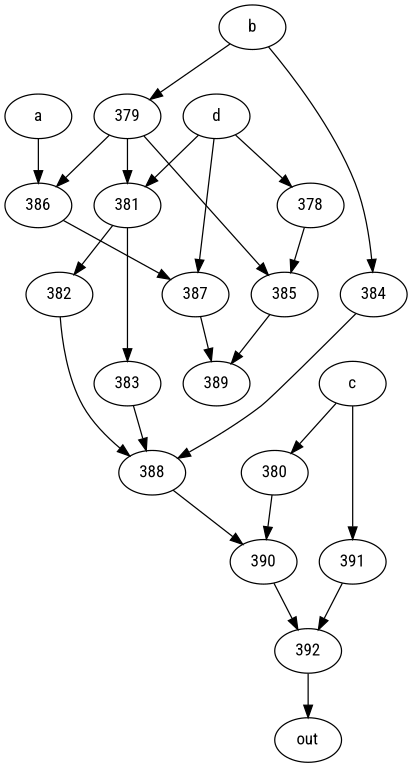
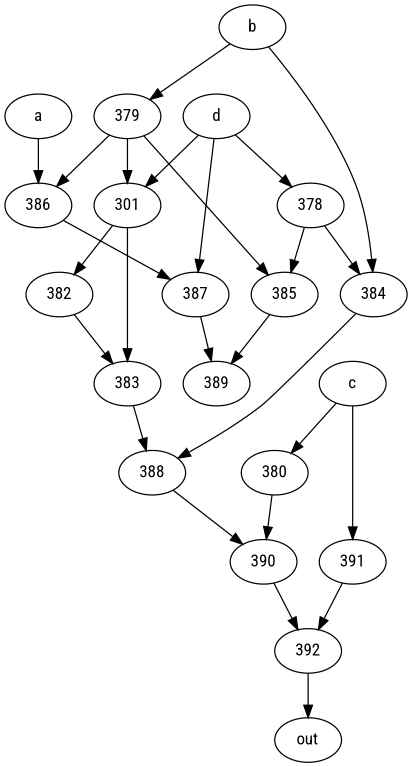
(127, 205) -> (127, 205)
none -> (339, 245)
(75, 390) -> (90, 334)
